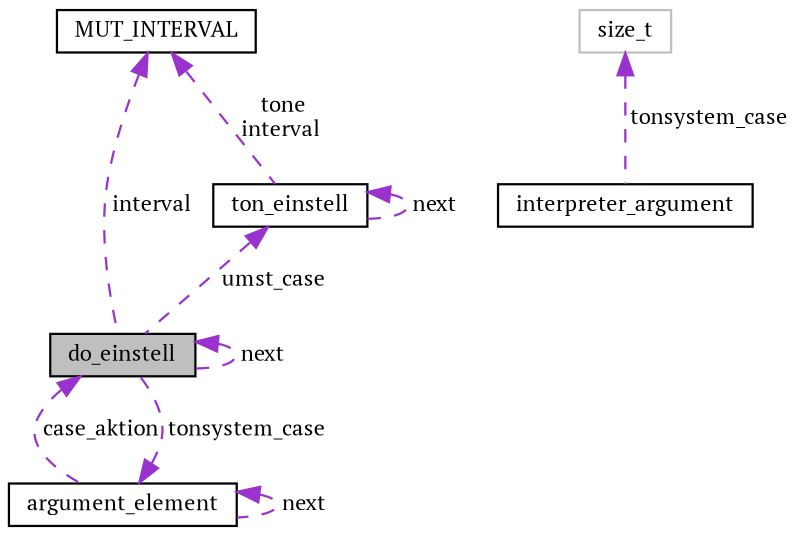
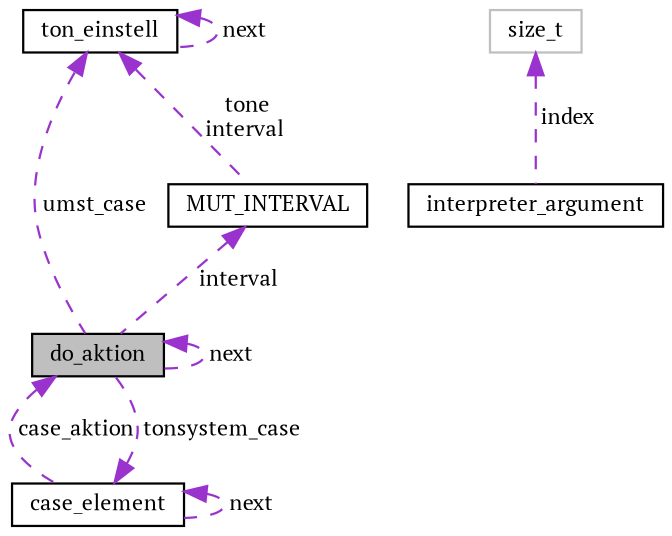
(707, 118) -> (566, 118)
(231, 128) -> (192, 127)
(123, 355) -> (98, 355)
(123, 505) -> (98, 505)
